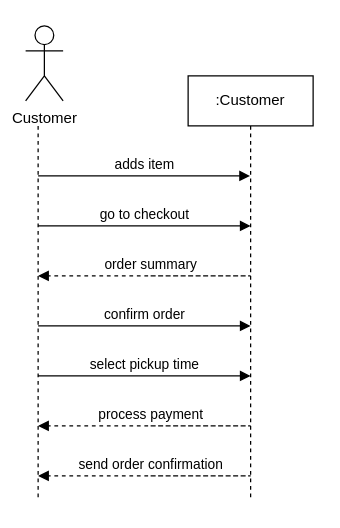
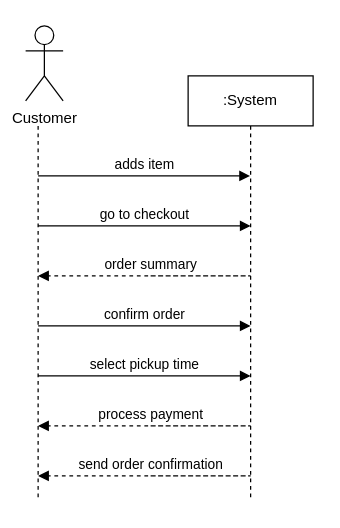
(251, 101) -> (251, 101)
